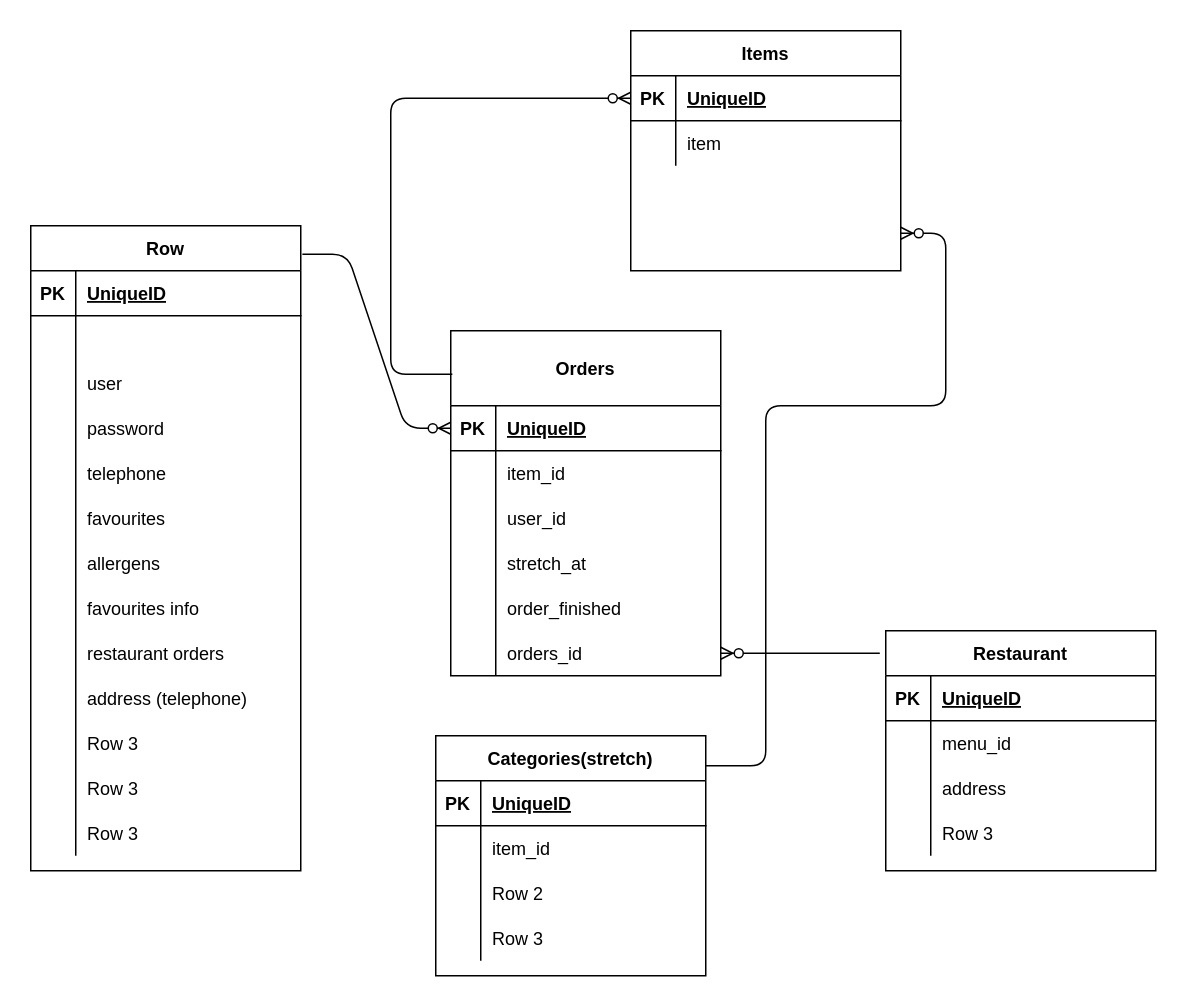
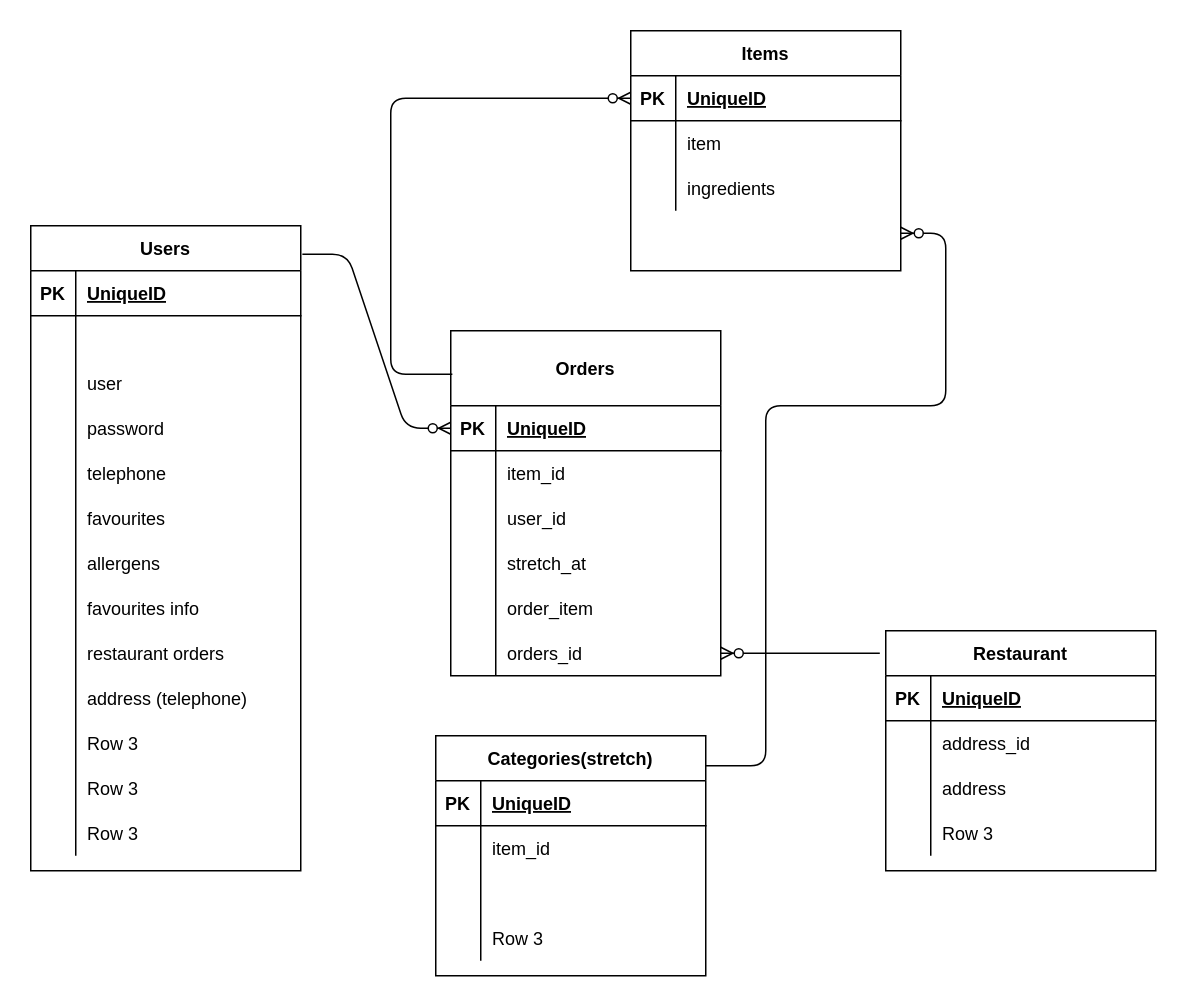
none -> (788, 188)
(165, 249) -> (165, 249)
(573, 609) -> (555, 609)
(975, 744) -> (990, 744)
(593, 893) -> none
